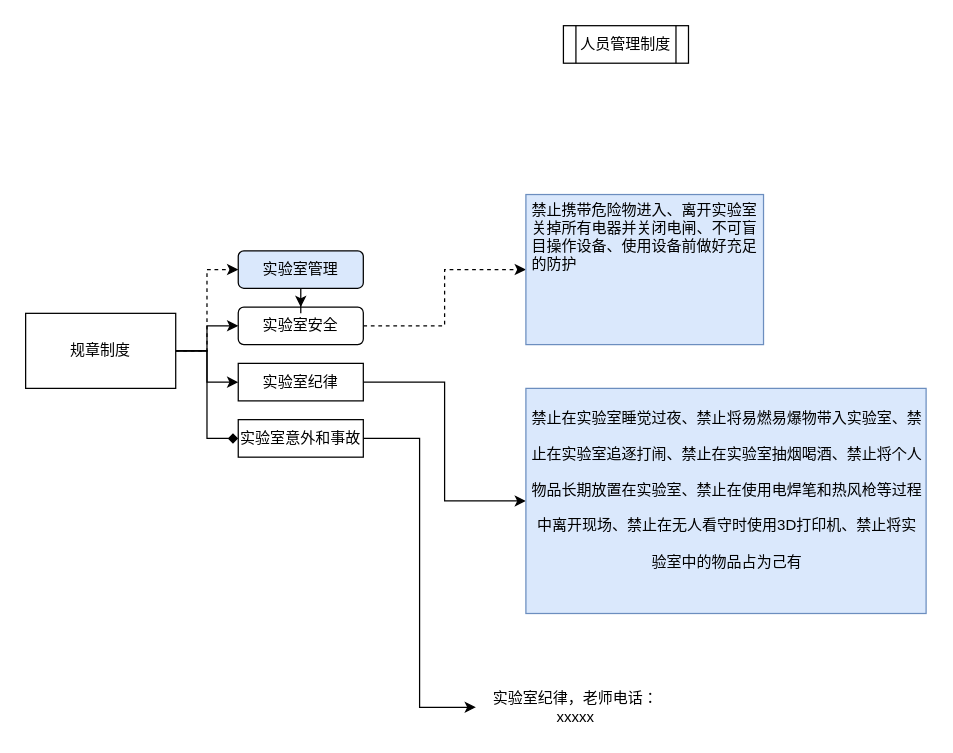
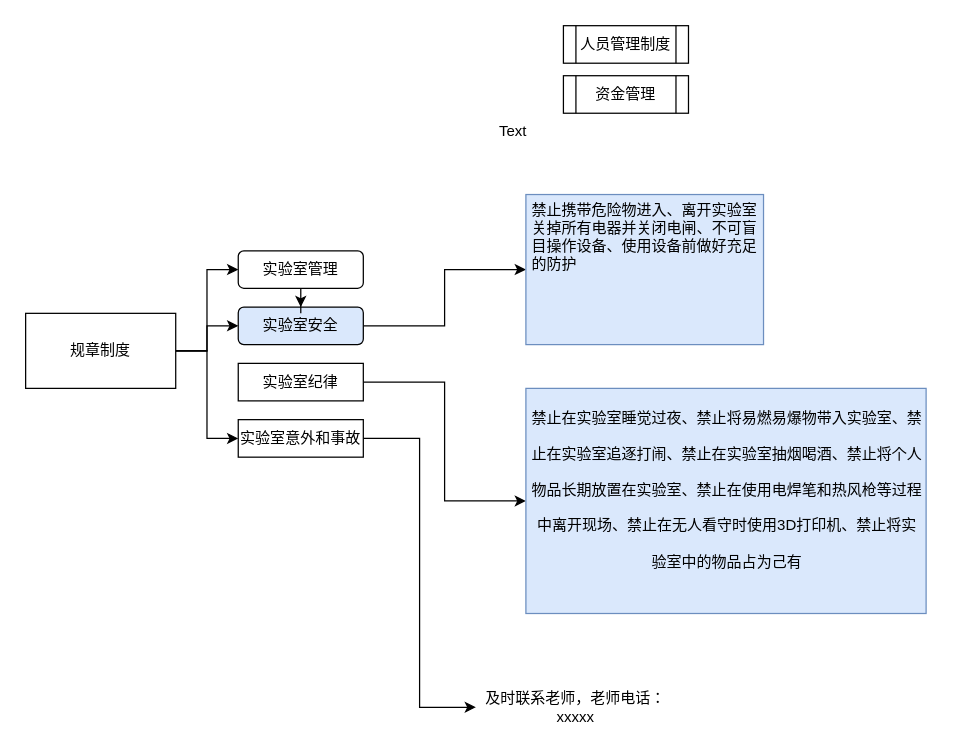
none -> (626, 94)
none -> (513, 132)
(301, 269) -> (301, 269)
(207, 284) -> (207, 284)
(444, 301) -> (444, 301)
(301, 326) -> (301, 326)
(219, 382) -> none
(227, 438) -> (228, 438)
(576, 707) -> (576, 707)
